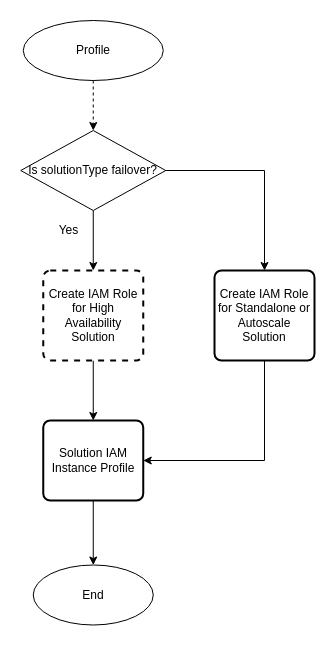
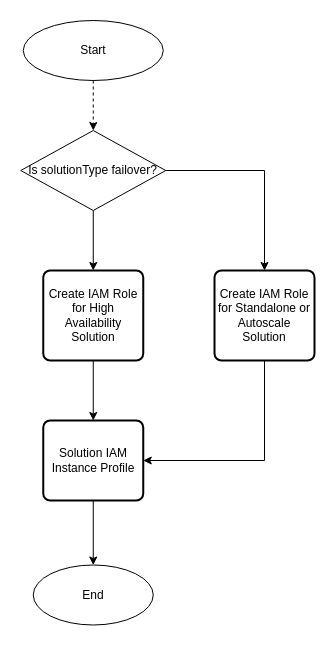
(94, 51) -> (94, 51)
(69, 231) -> none
(93, 316) -> (93, 316)
